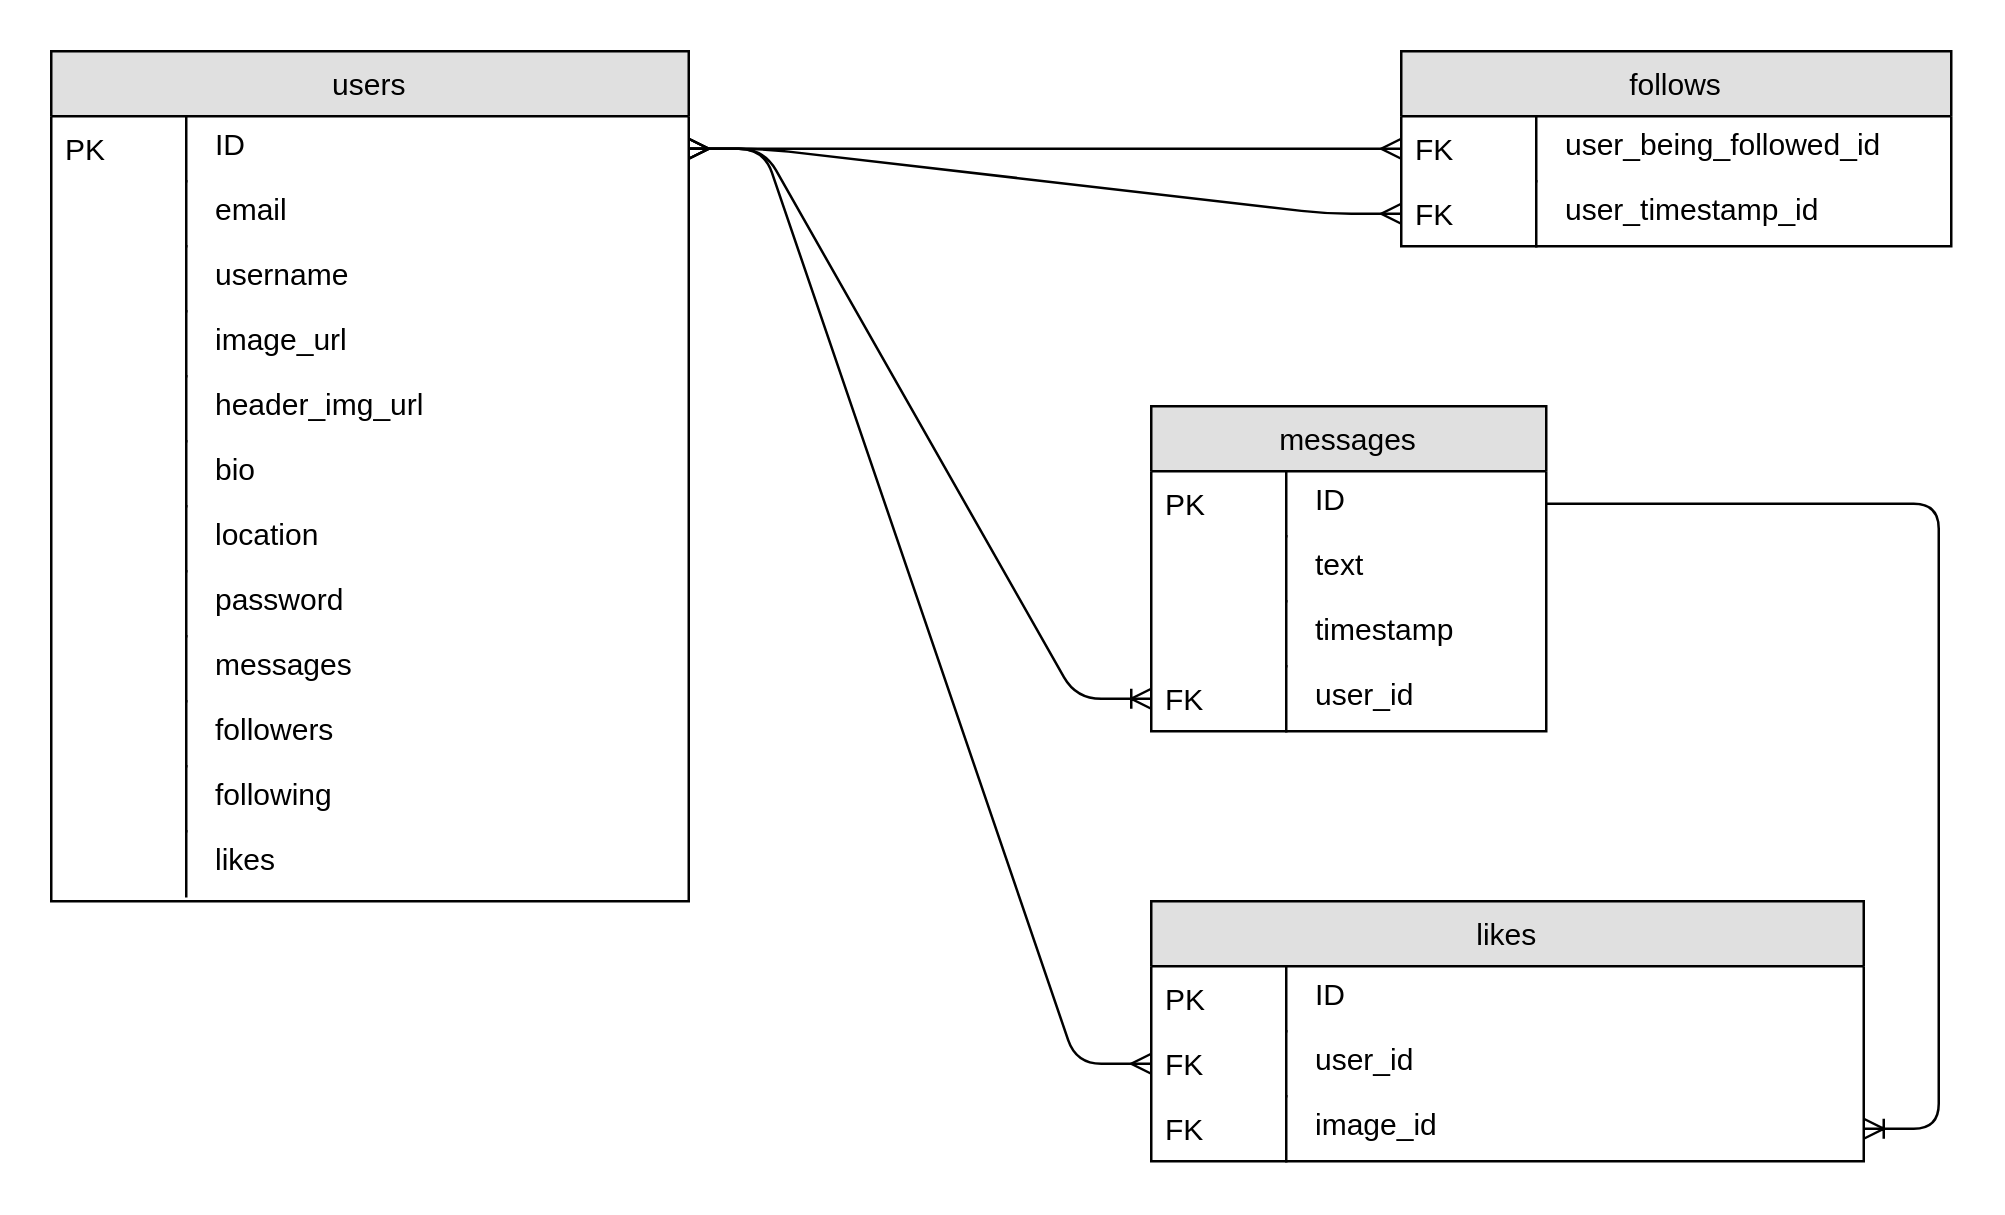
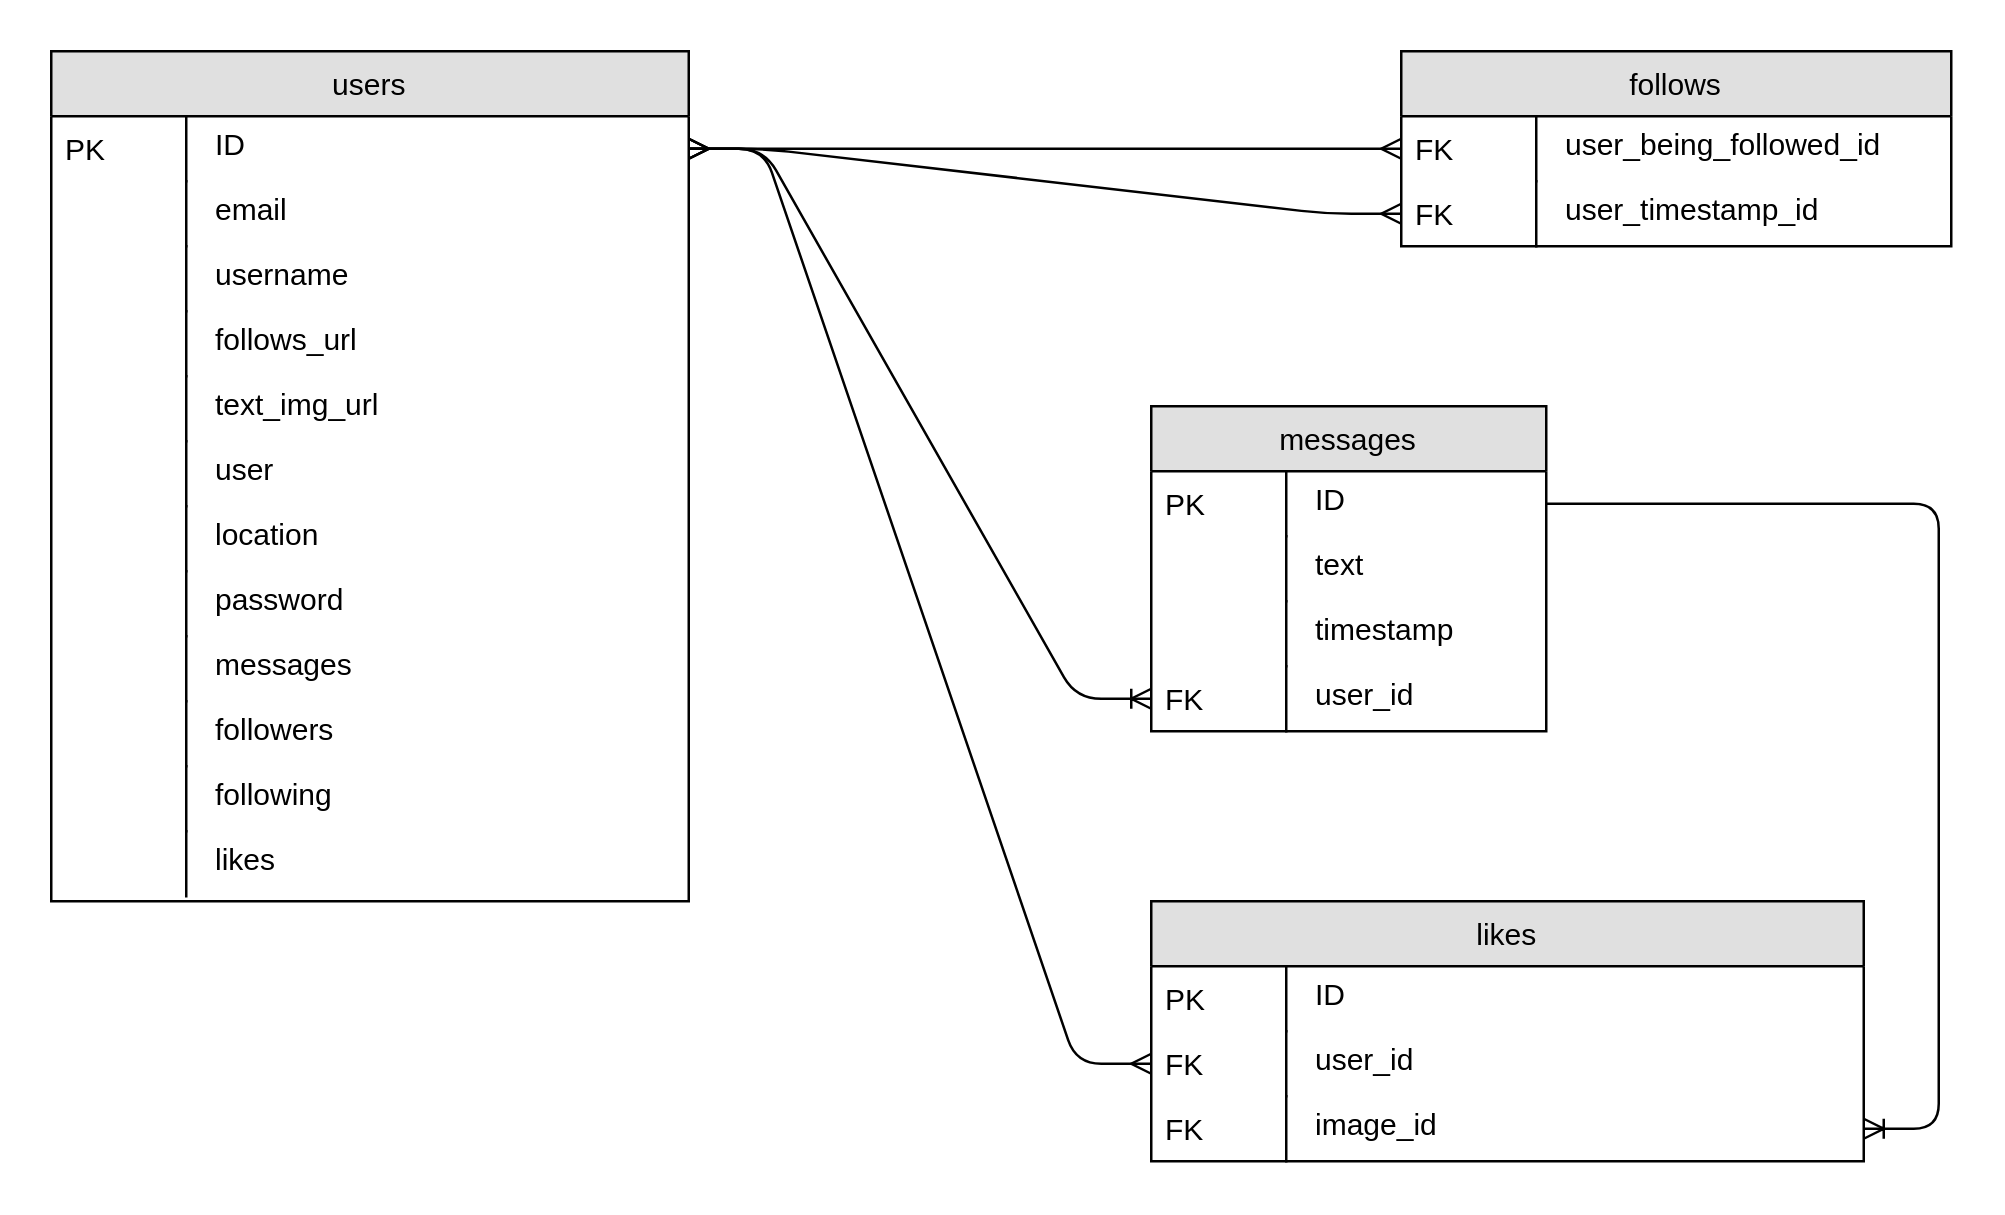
(283, 340) -> (296, 340)
(325, 405) -> (308, 405)
(236, 470) -> (249, 470)
